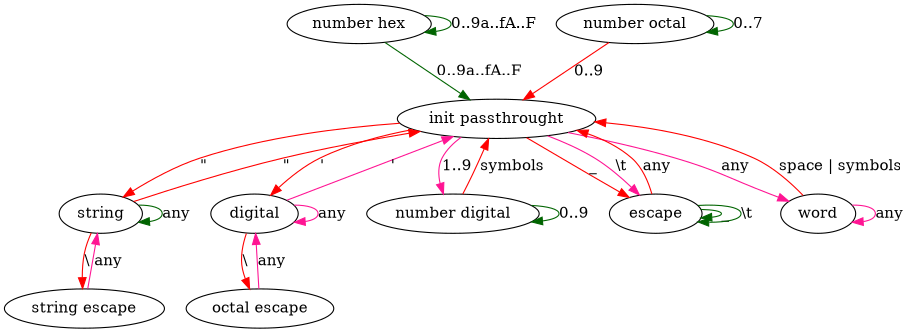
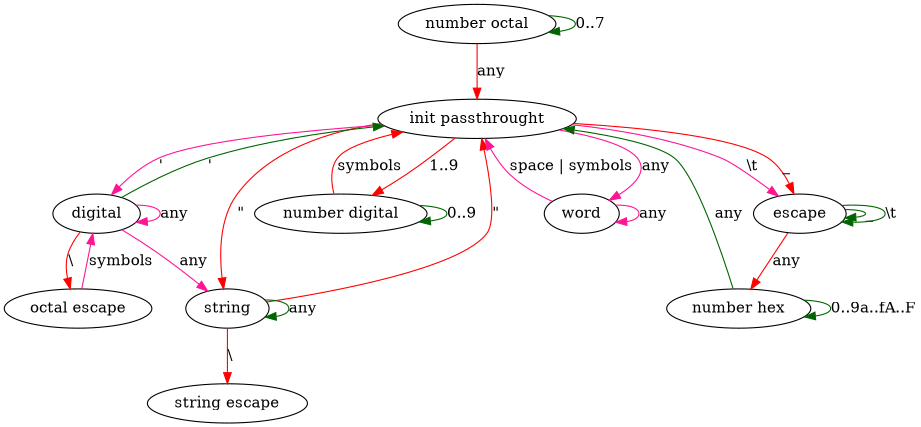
(480, 71) -> (729, 214)
(589, 71) -> (491, 71)
(711, 142) -> (517, 180)
(628, 155) -> (772, 256)
(324, 156) -> (245, 139)
(443, 157) -> (419, 165)
(365, 170) -> (243, 148)
(272, 261) -> (121, 261)
(92, 267) -> (161, 256)
